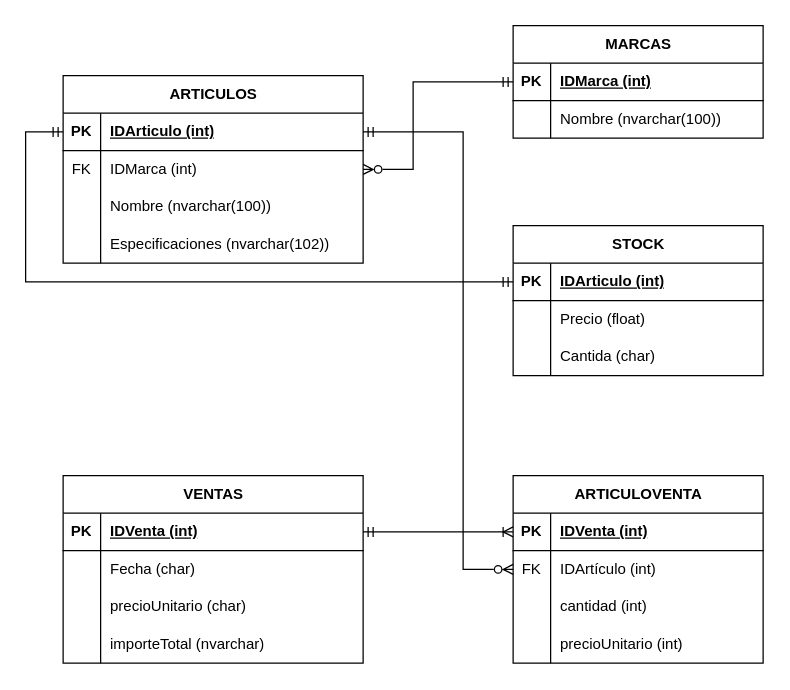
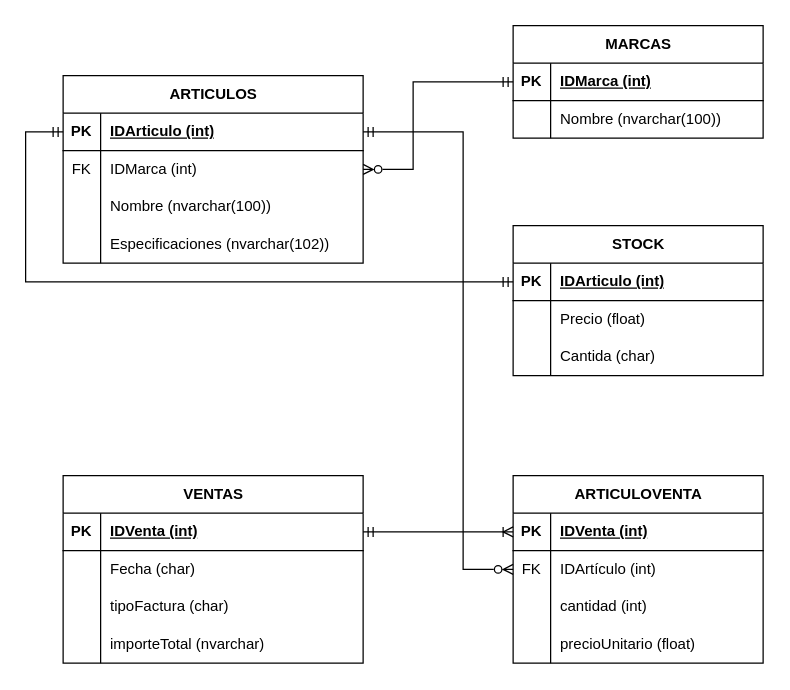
(191, 607) -> (182, 607)
(635, 644) -> (643, 644)
